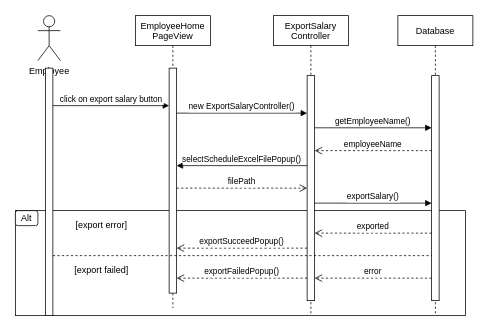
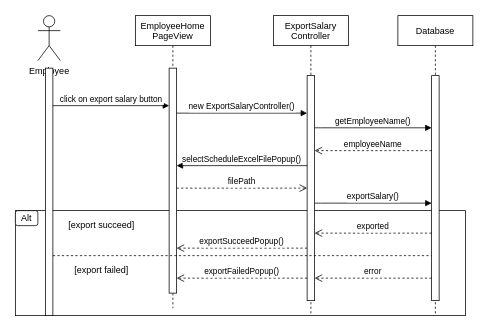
(102, 225) -> (102, 225)
